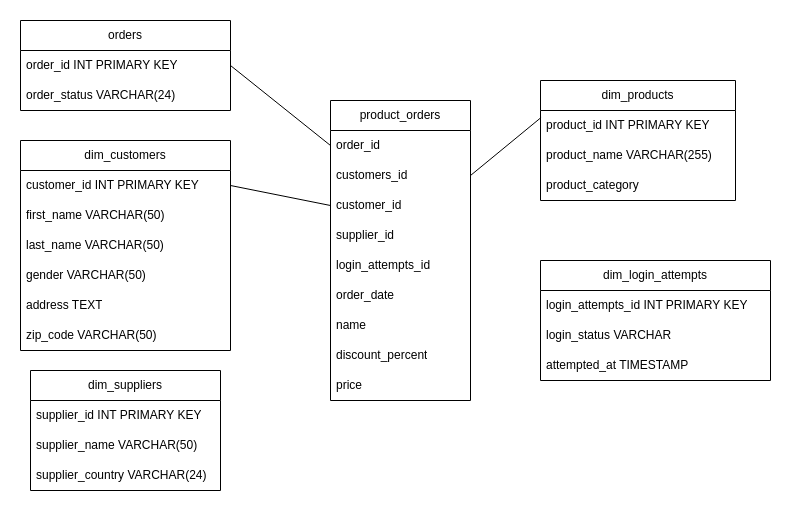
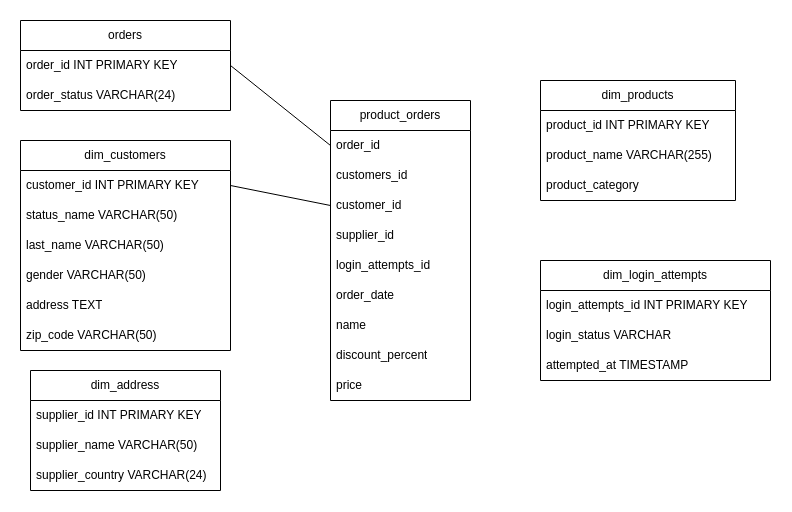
(505, 147) -> none
(97, 216) -> (102, 216)
(126, 386) -> (126, 386)
